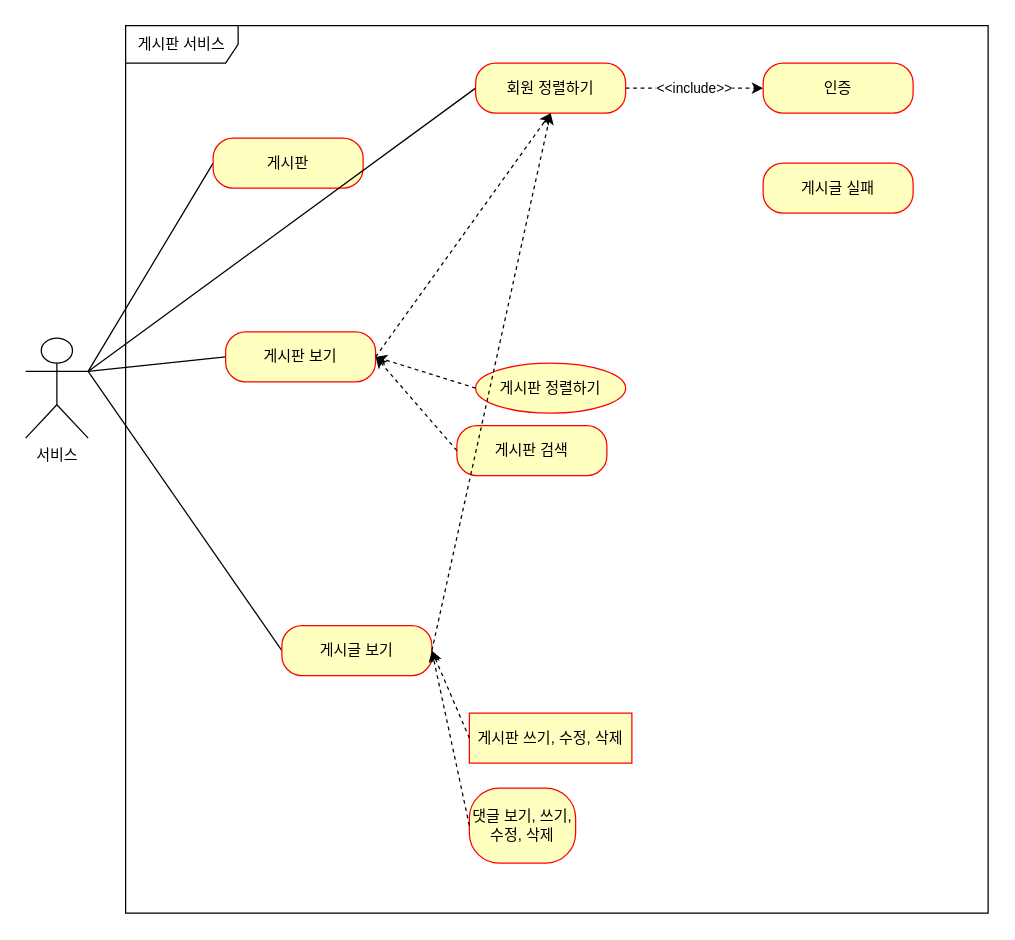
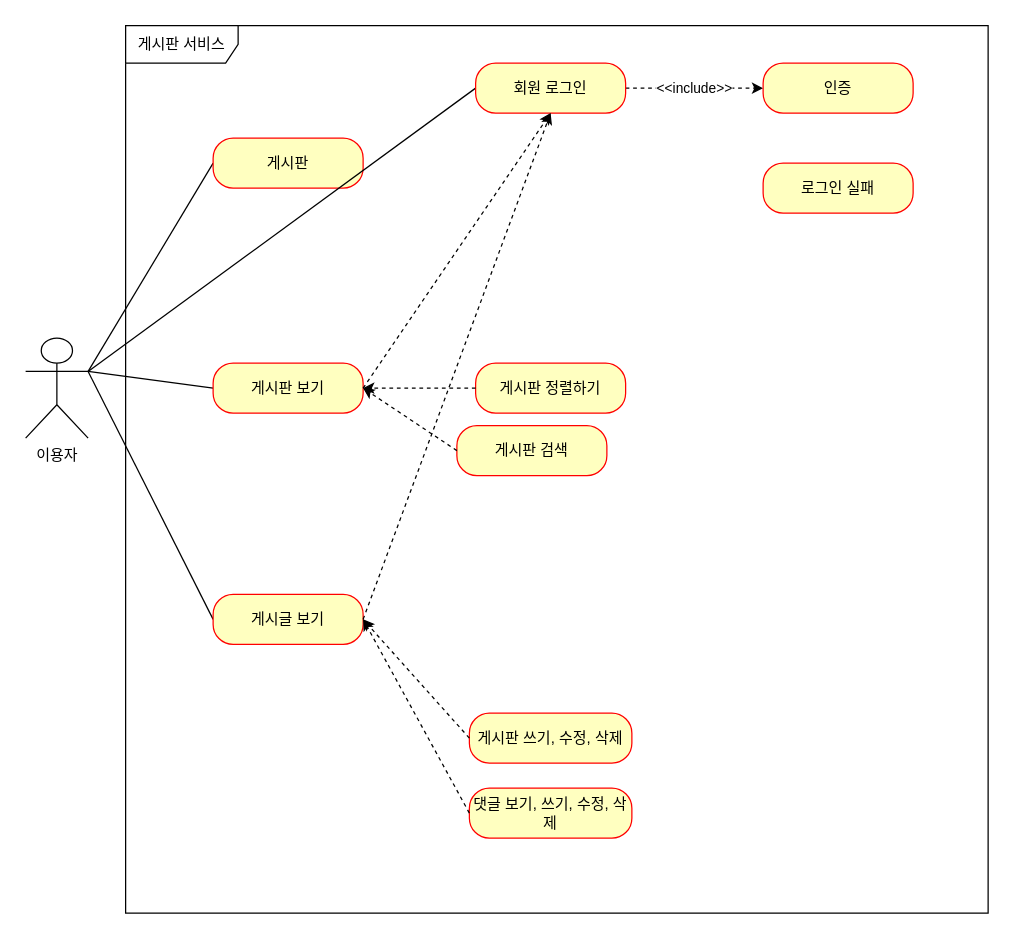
(551, 88) -> (551, 88)
(838, 188) -> (838, 188)
(301, 357) -> (288, 388)
(551, 388) -> (551, 388)
(58, 456) -> (58, 456)
(357, 651) -> (288, 619)
(551, 738) -> (551, 738)
(523, 826) -> (551, 813)
